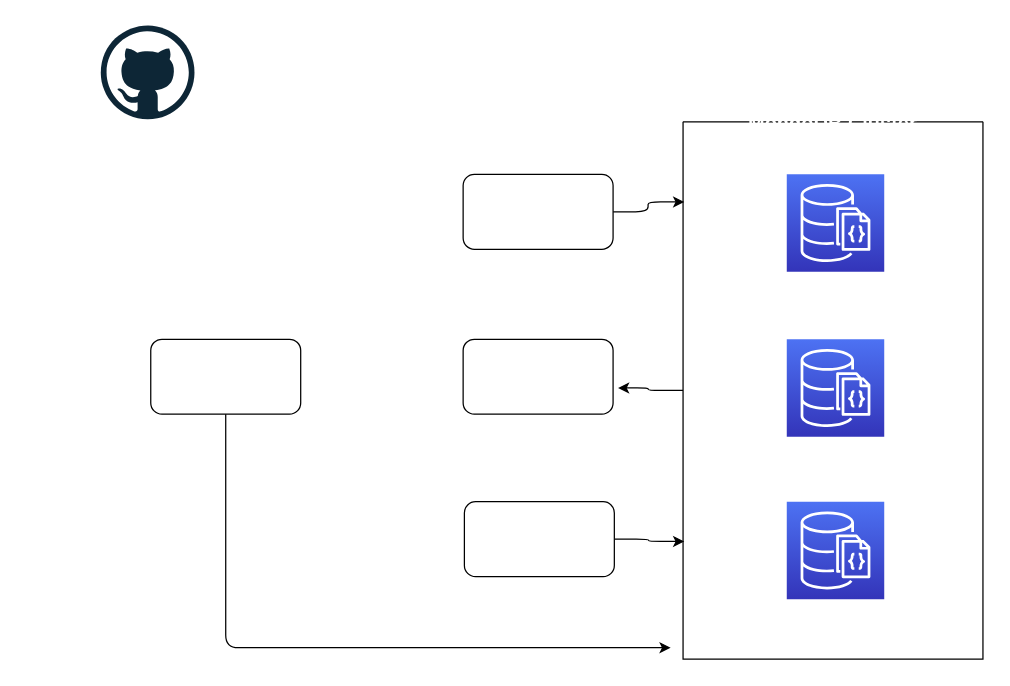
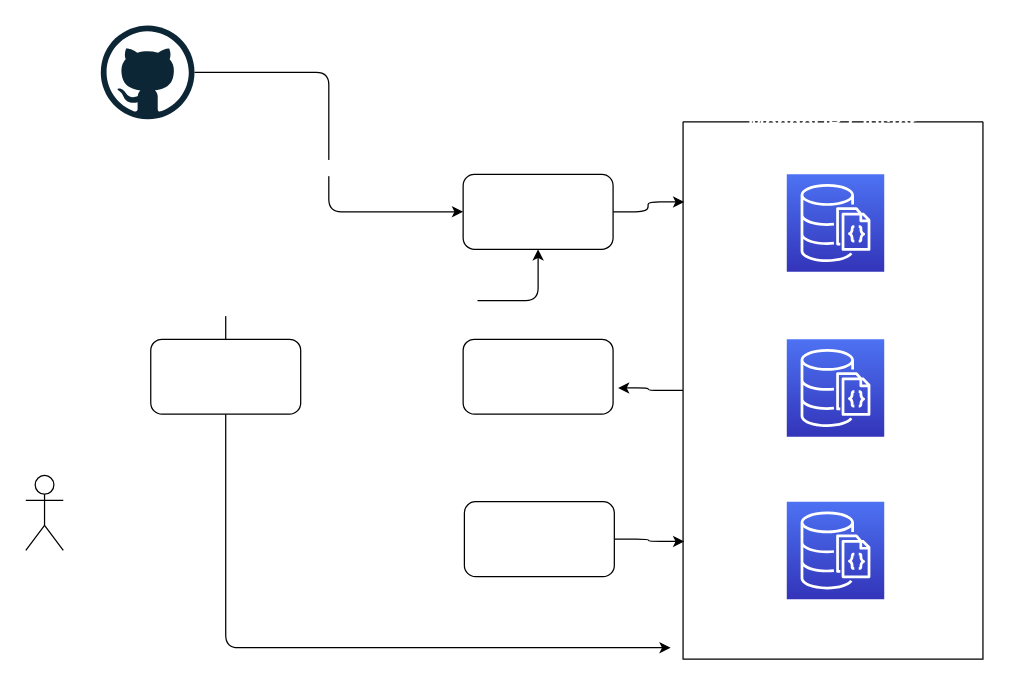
none -> (300, 73)
none -> (523, 301)
none -> (44, 513)
